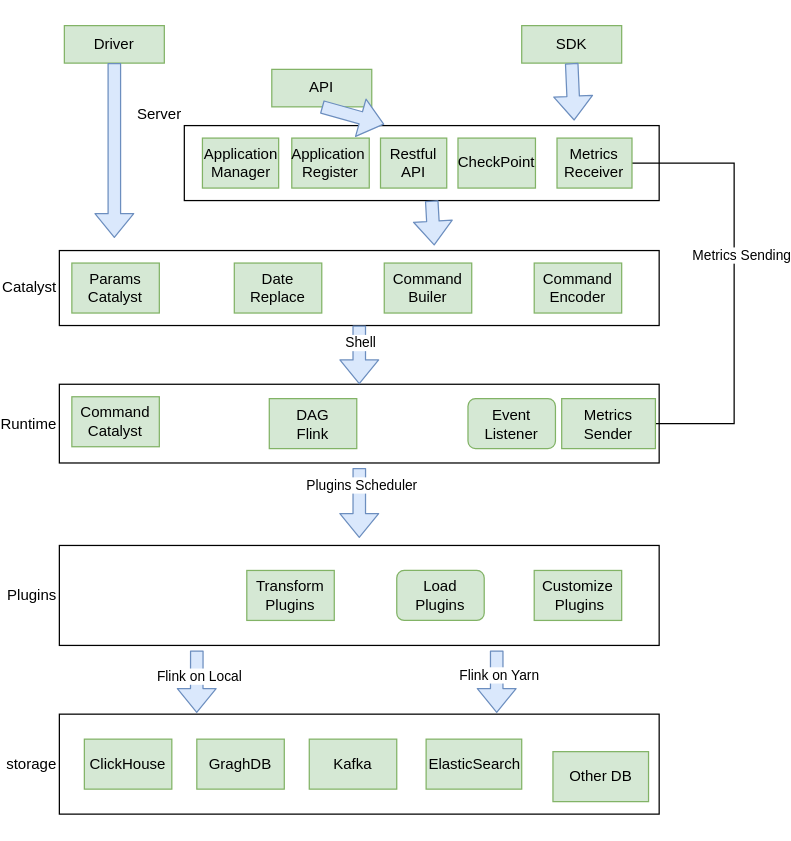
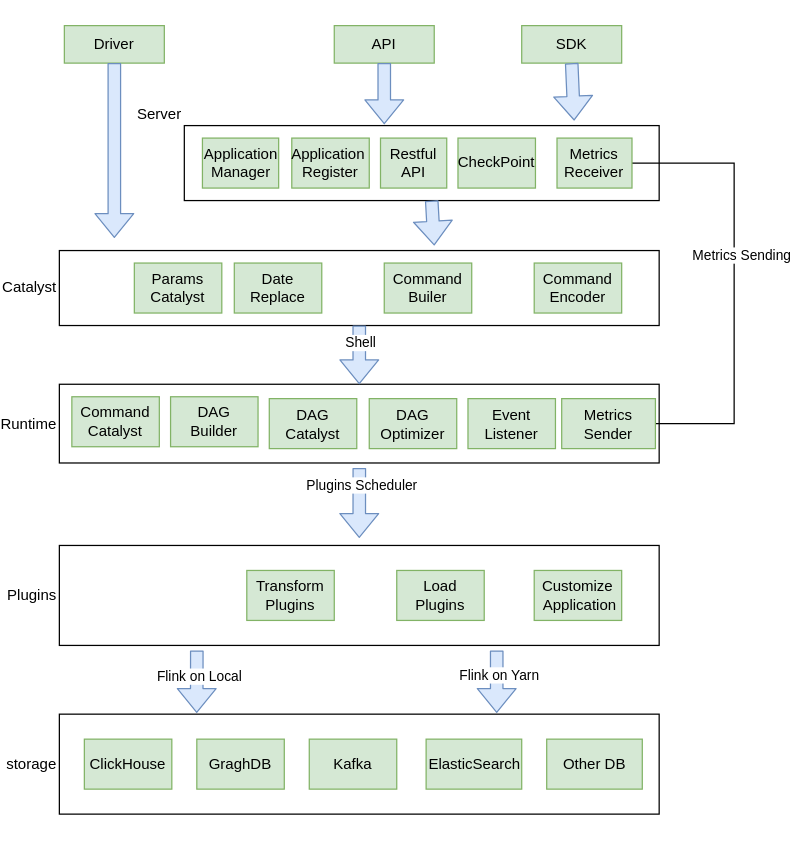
(322, 88) -> (384, 44)
(116, 288) -> (178, 288)
none -> (214, 422)
(313, 424) -> (313, 424)
none -> (413, 424)
(512, 424) -> (512, 424)
(441, 596) -> (441, 596)
(578, 596) -> (578, 596)
(601, 777) -> (595, 764)
